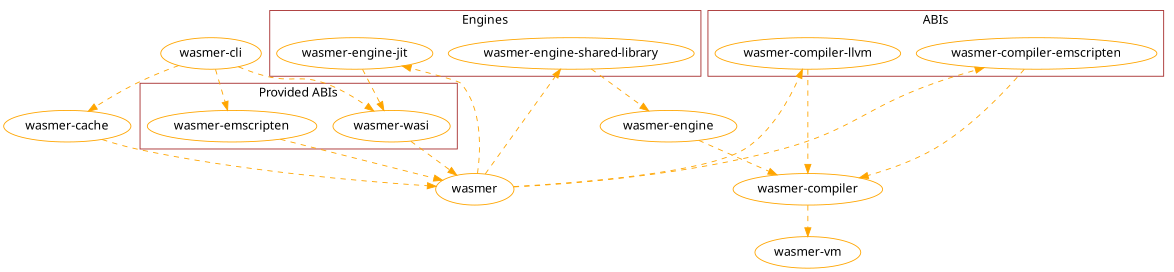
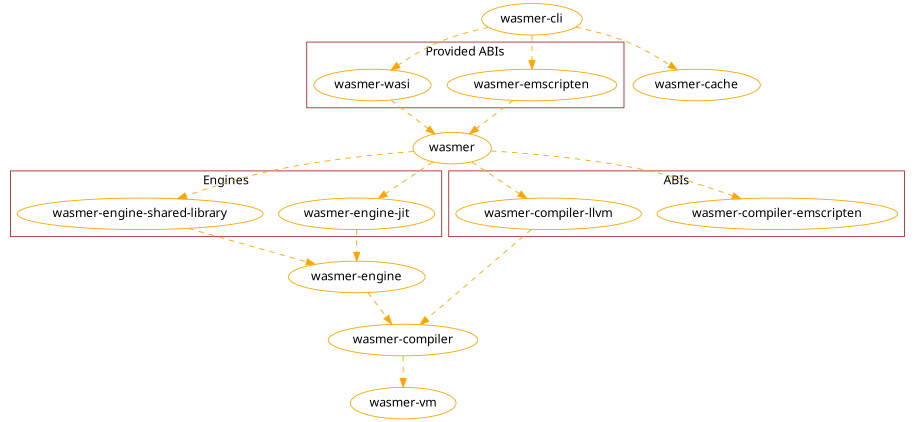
(372, 89) -> (357, 242)
(955, 135) -> none
(264, 170) -> none
